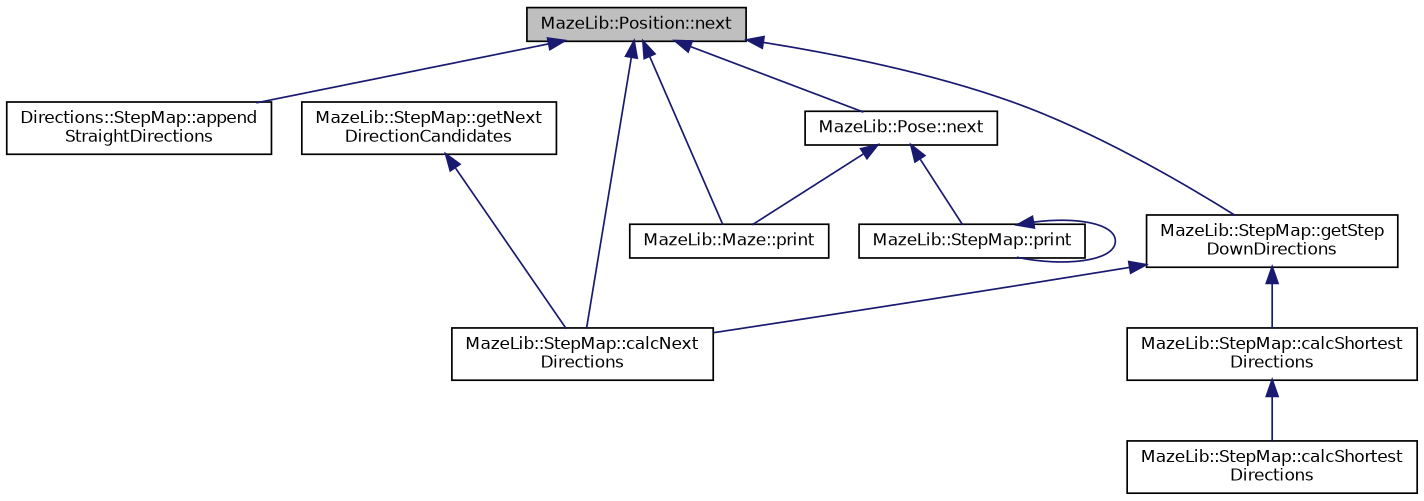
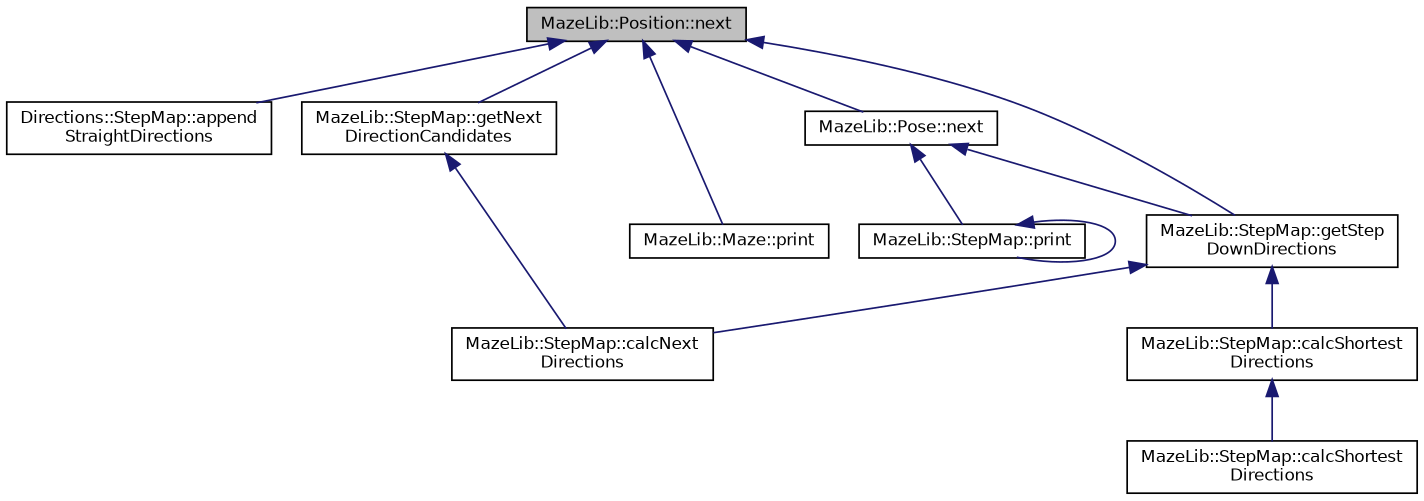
(808, 189) -> (1080, 183)
(609, 193) -> (535, 75)
